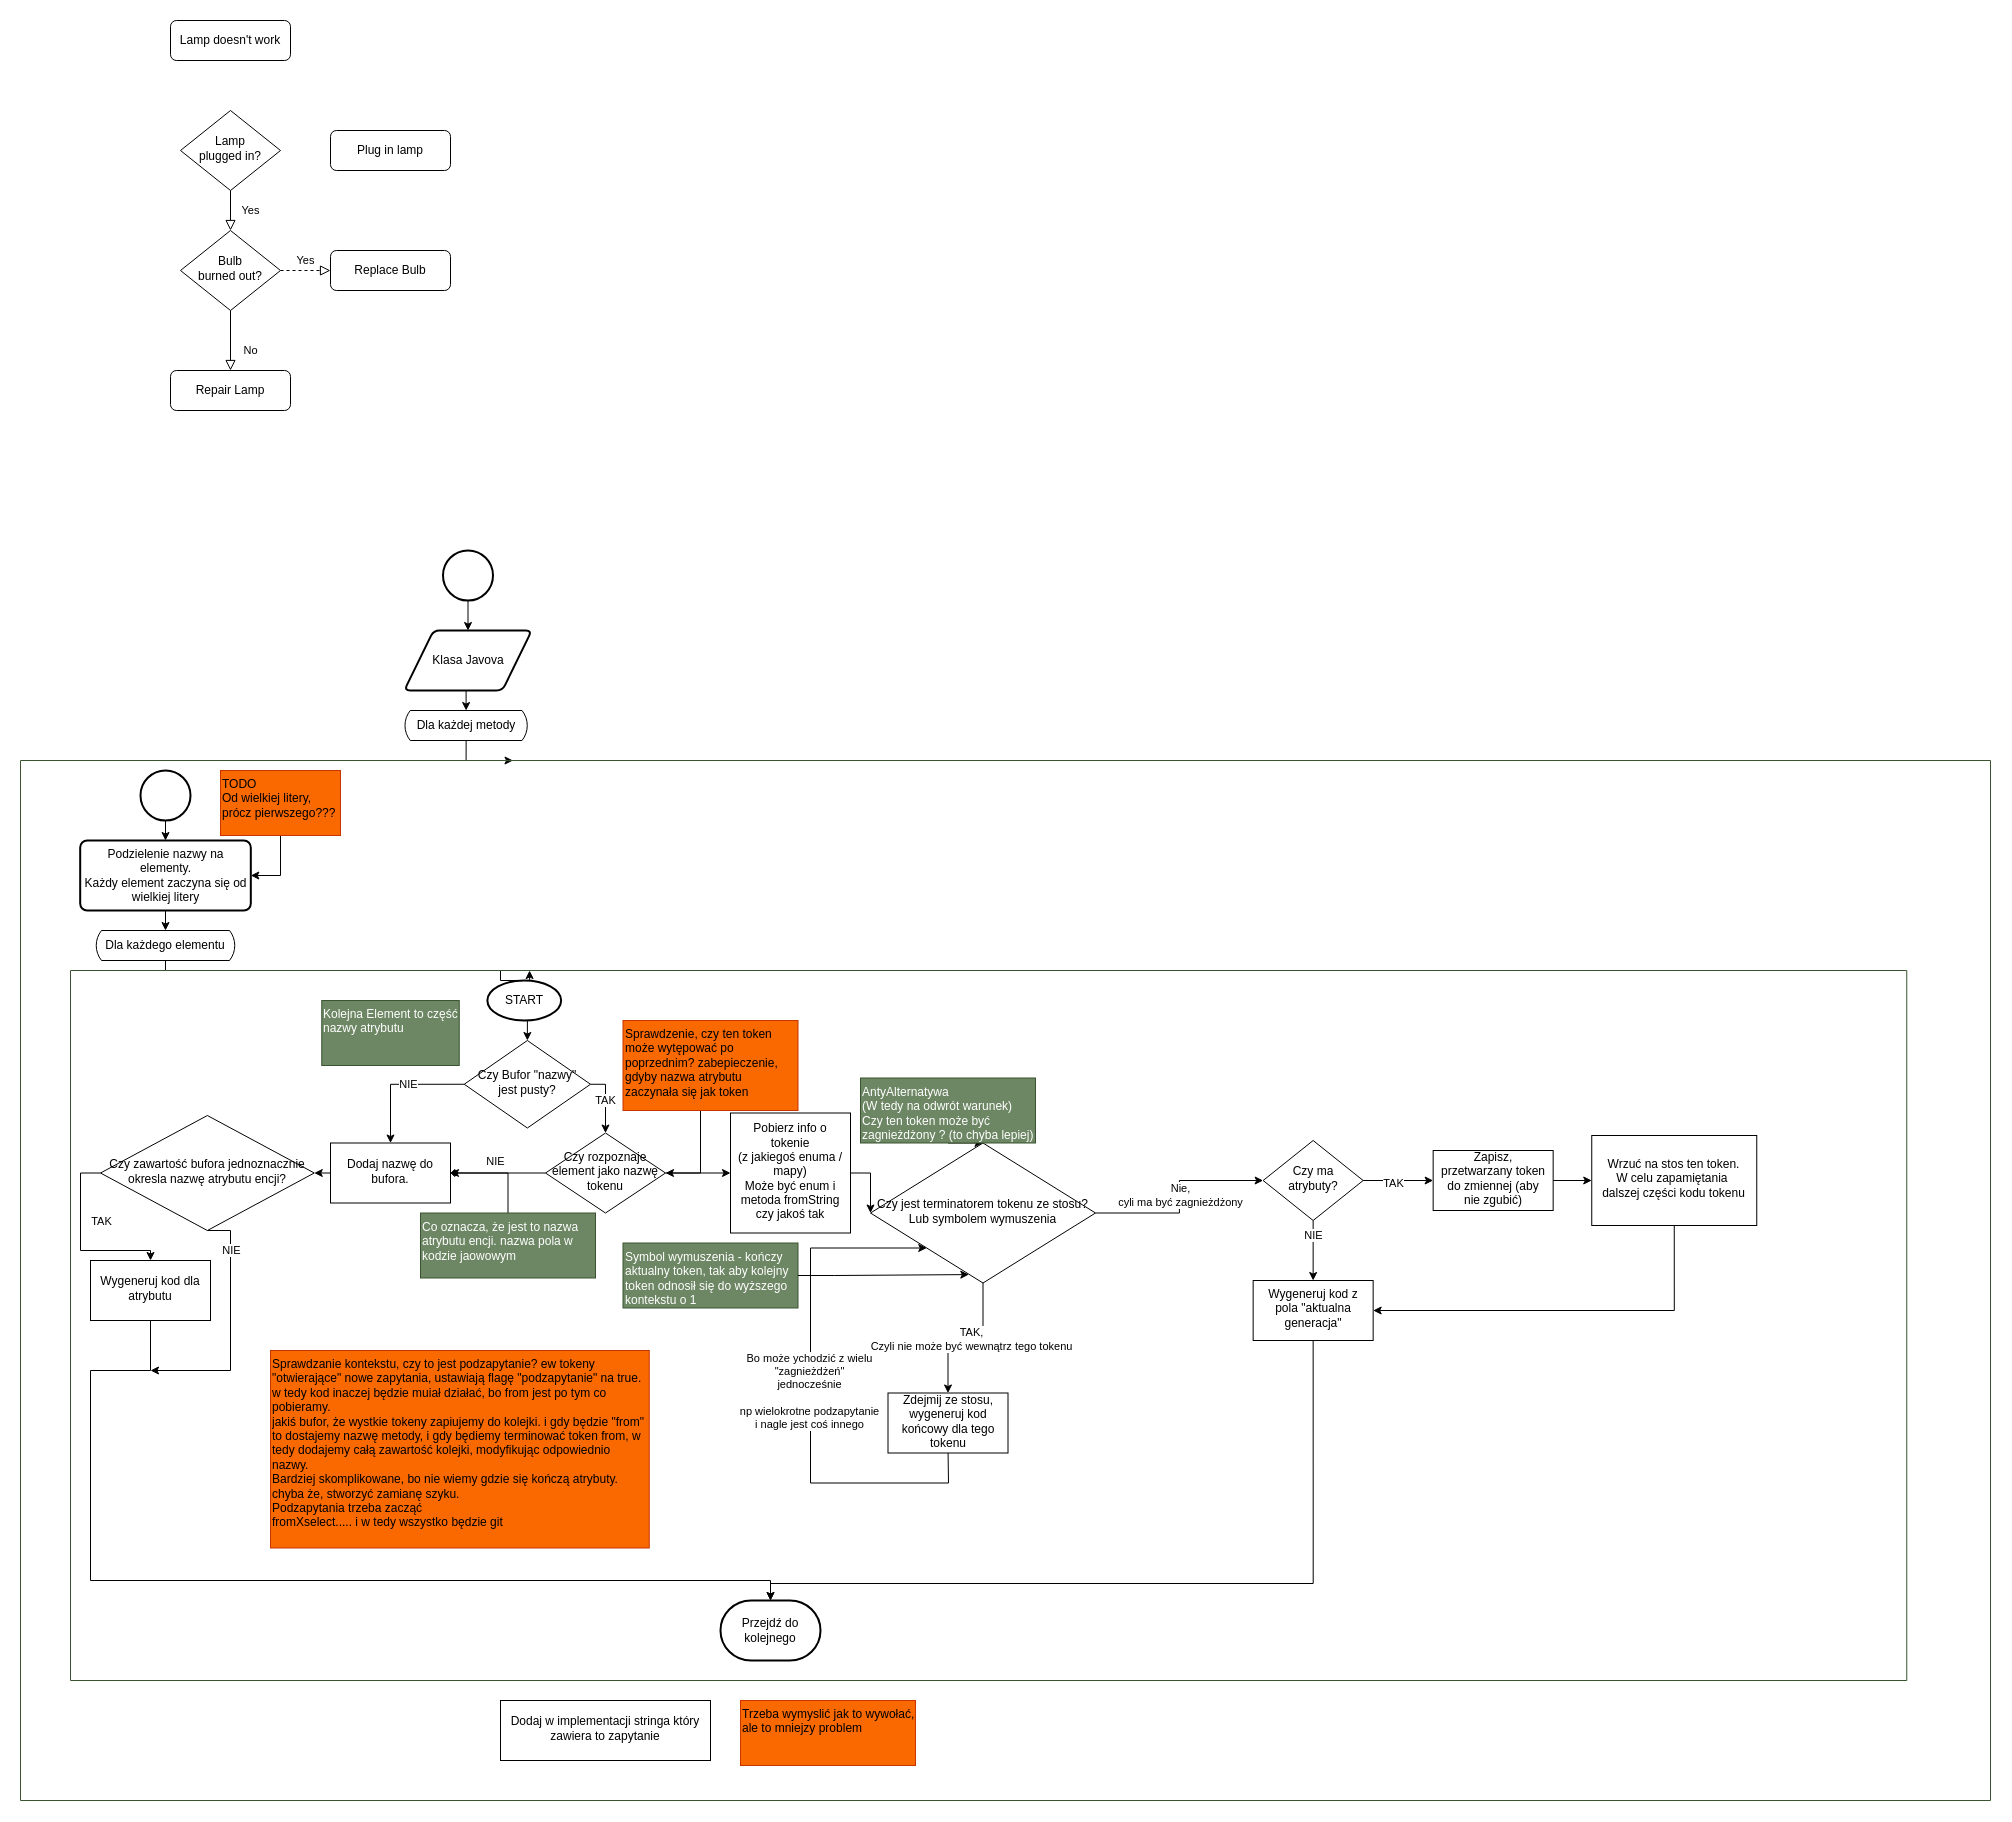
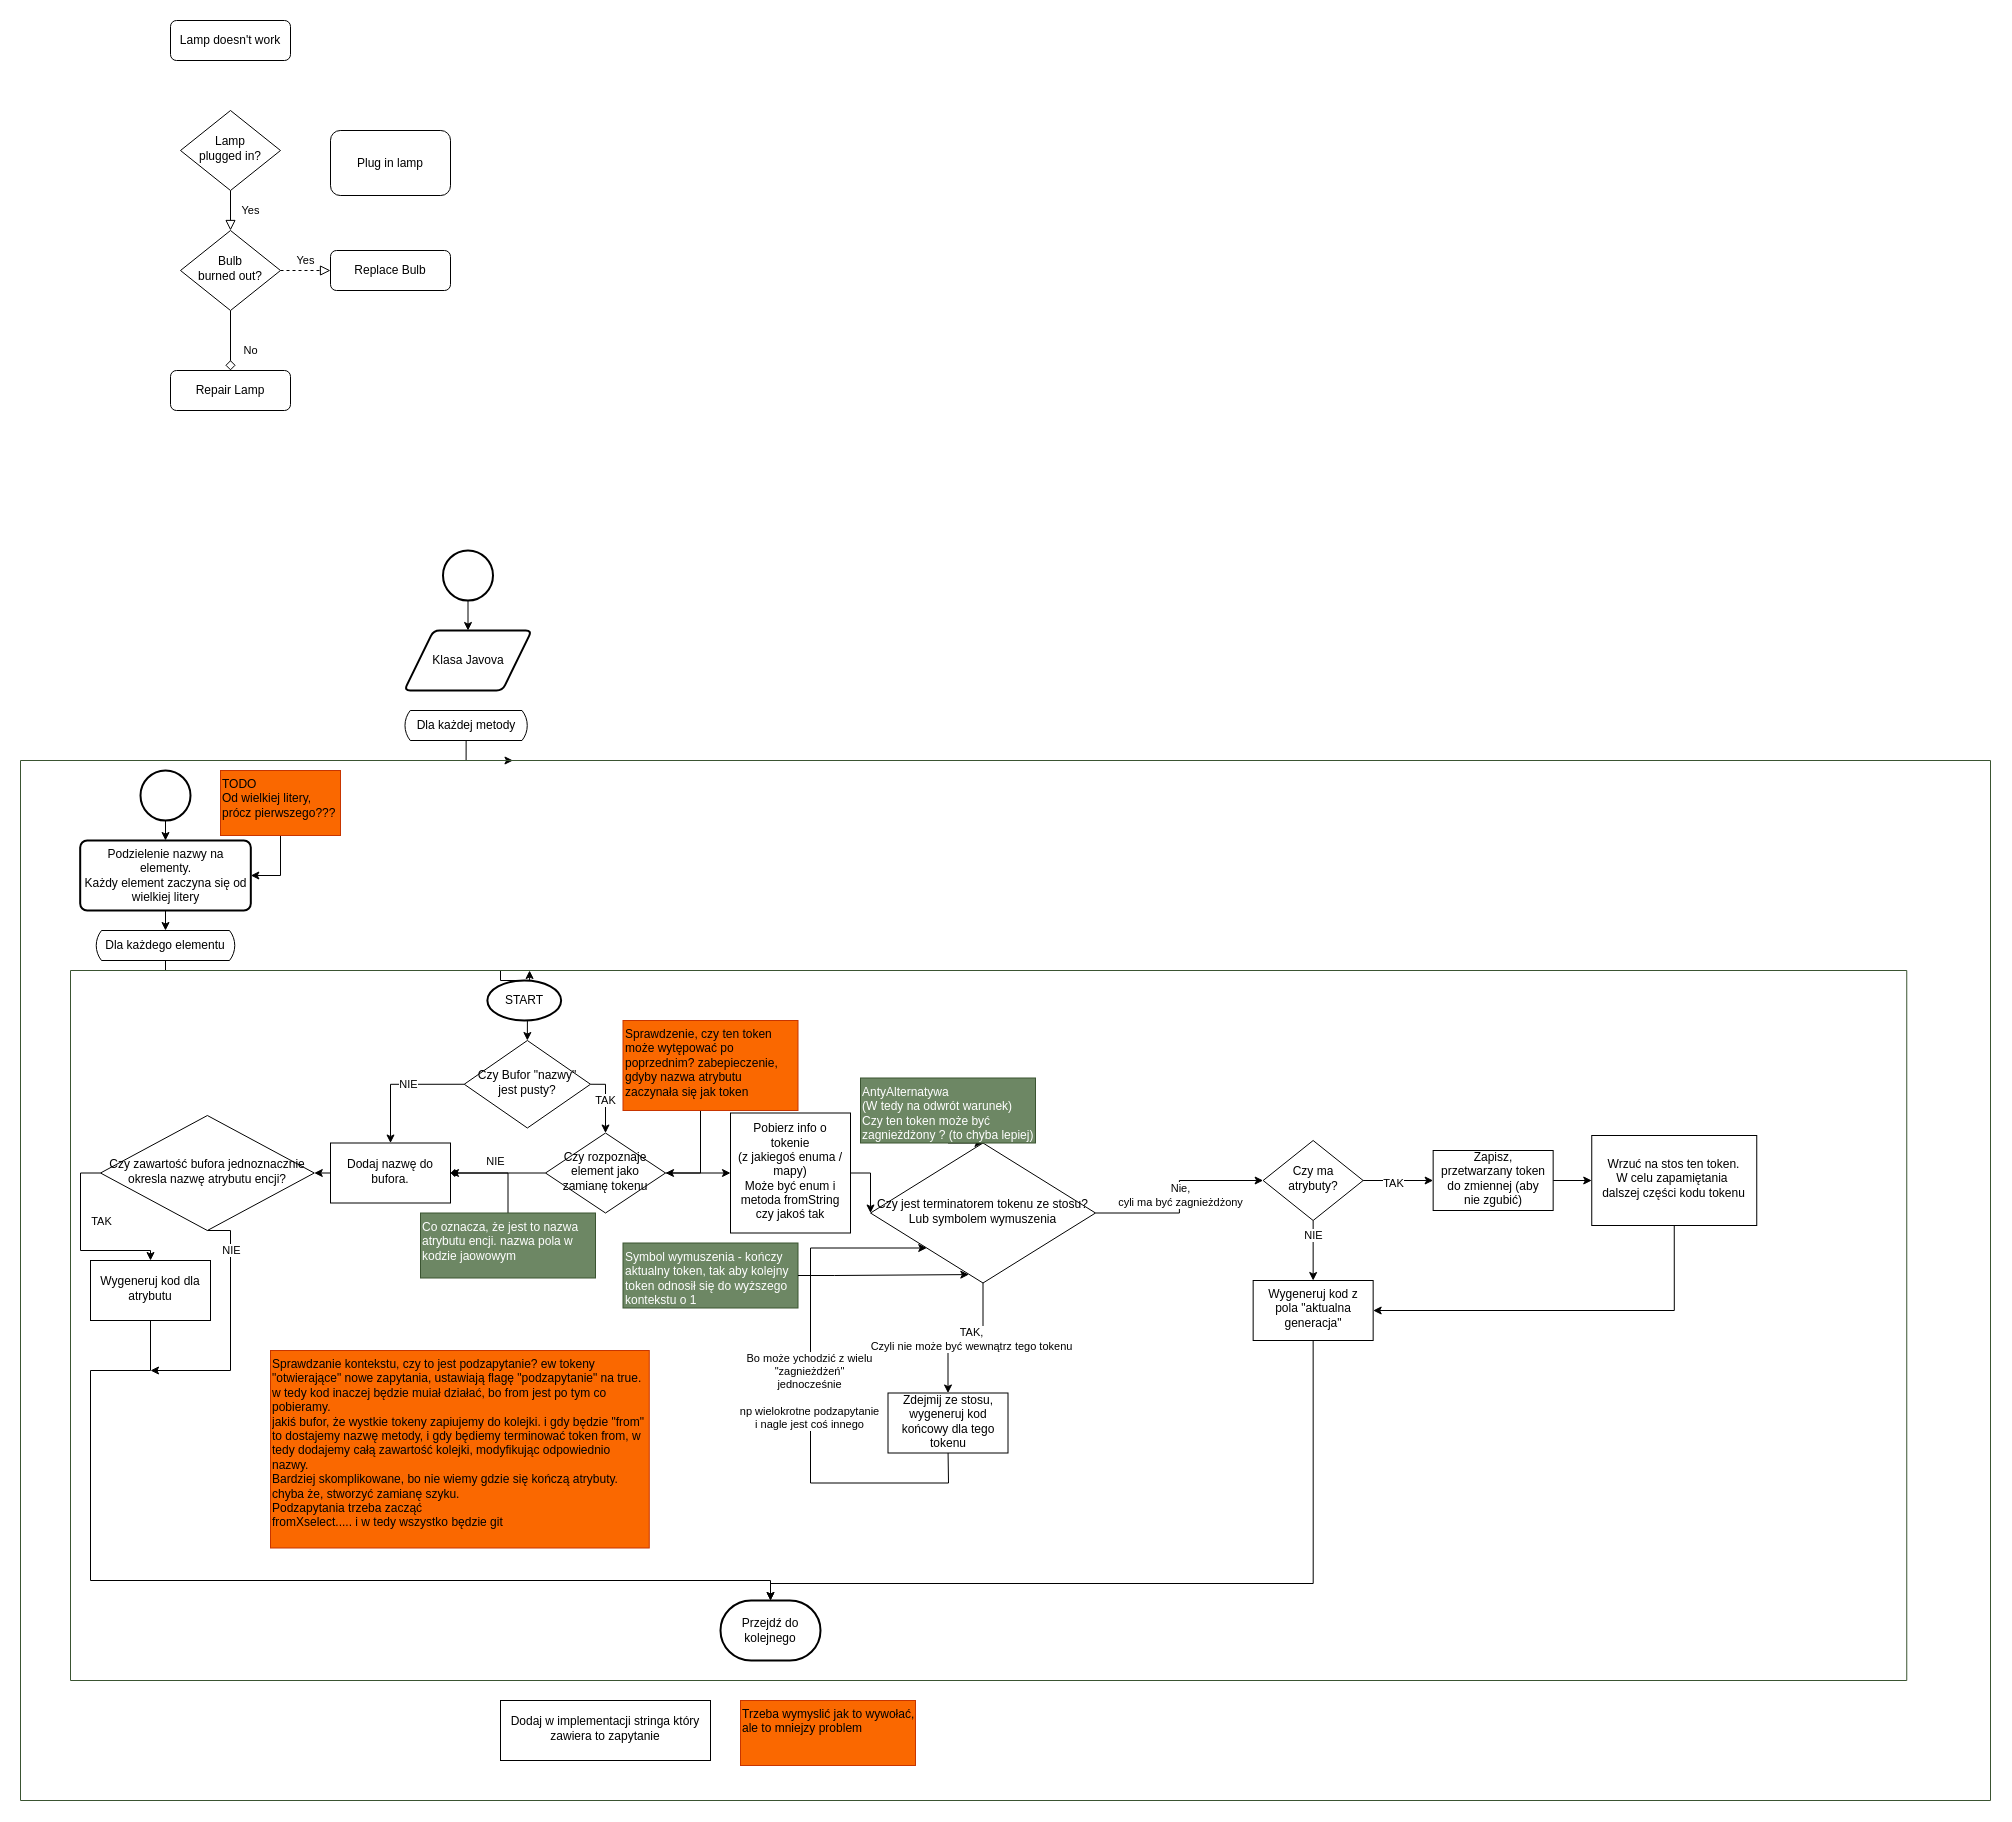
(391, 151) -> (391, 163)
(231, 359) -> (231, 359)
(466, 697) -> none
(391, 1033) -> none
(606, 1172) -> (606, 1172)
